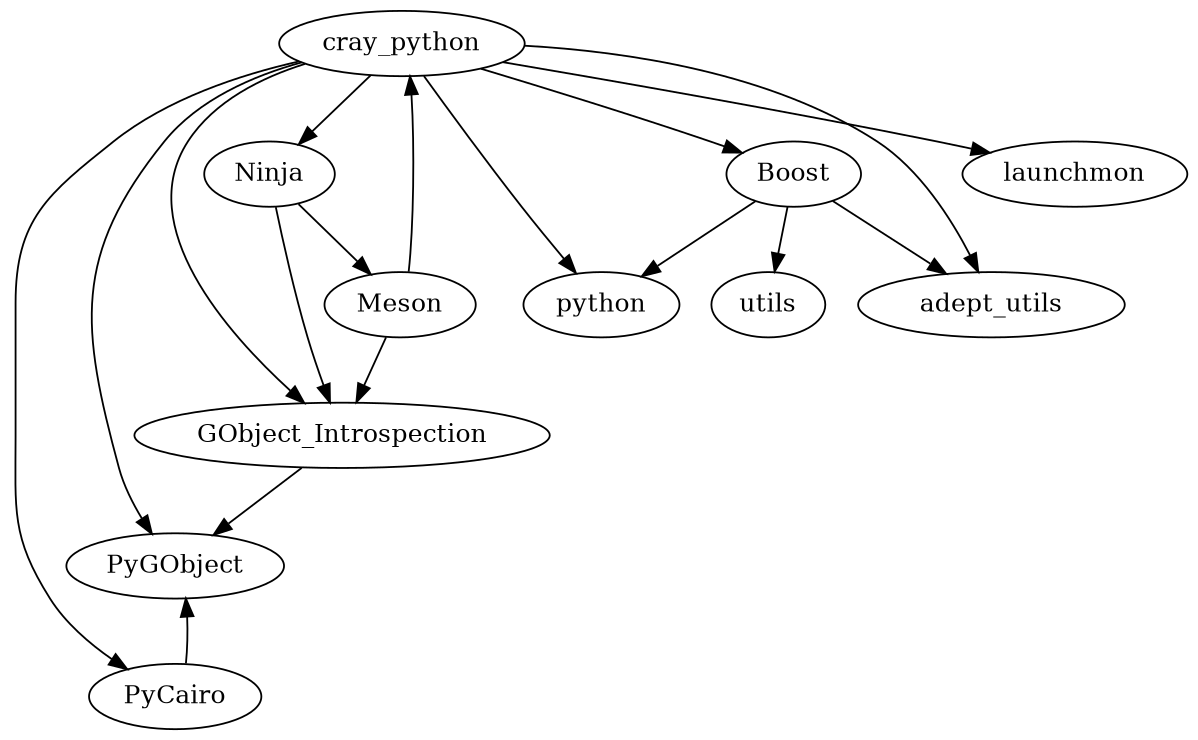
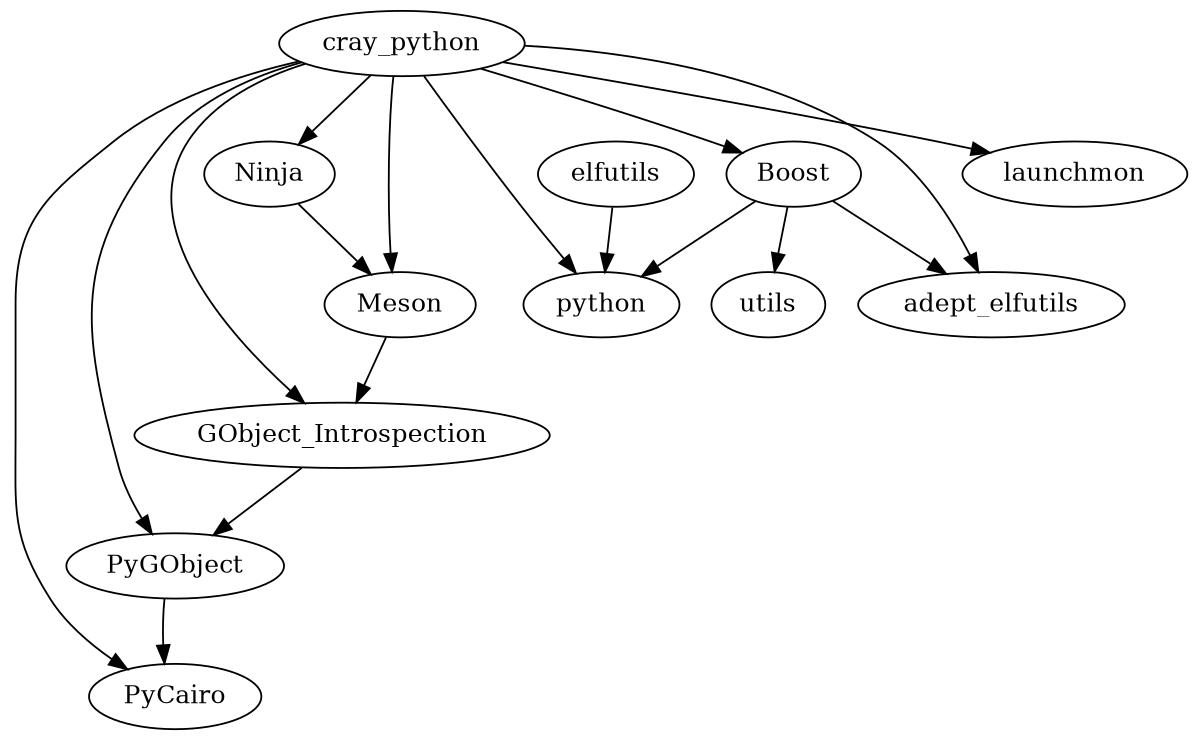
none -> (616, 174)
(413, 183) -> (389, 165)
(297, 297) -> none
(991, 305) -> (991, 305)
(187, 640) -> (163, 622)
